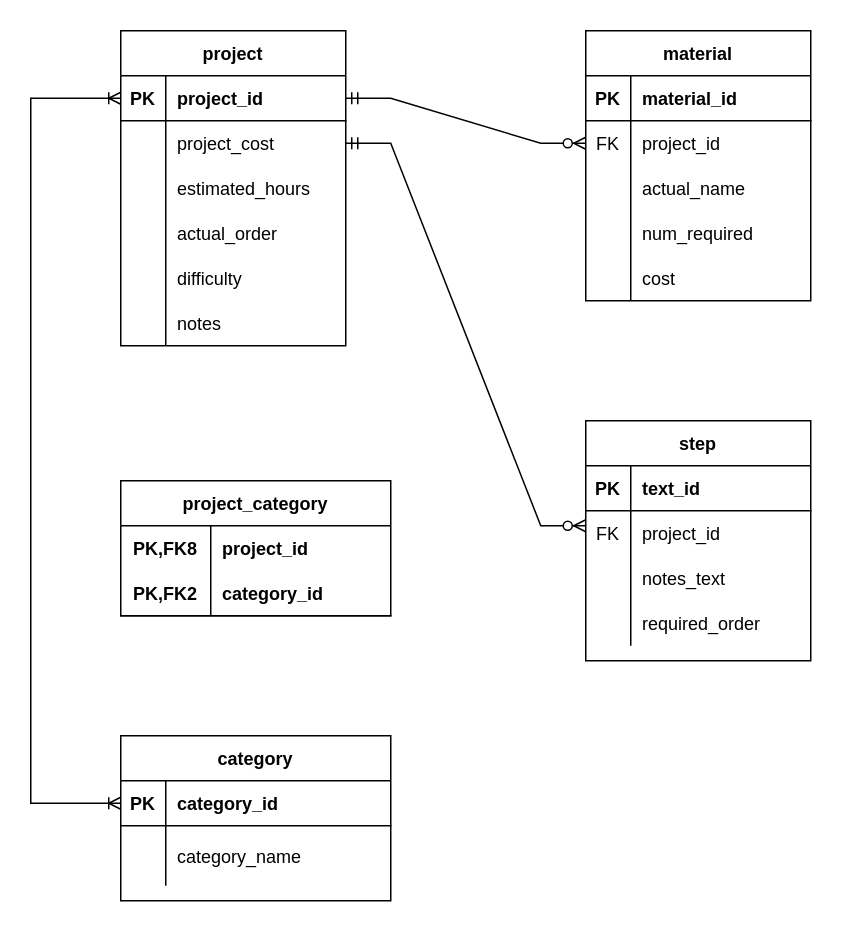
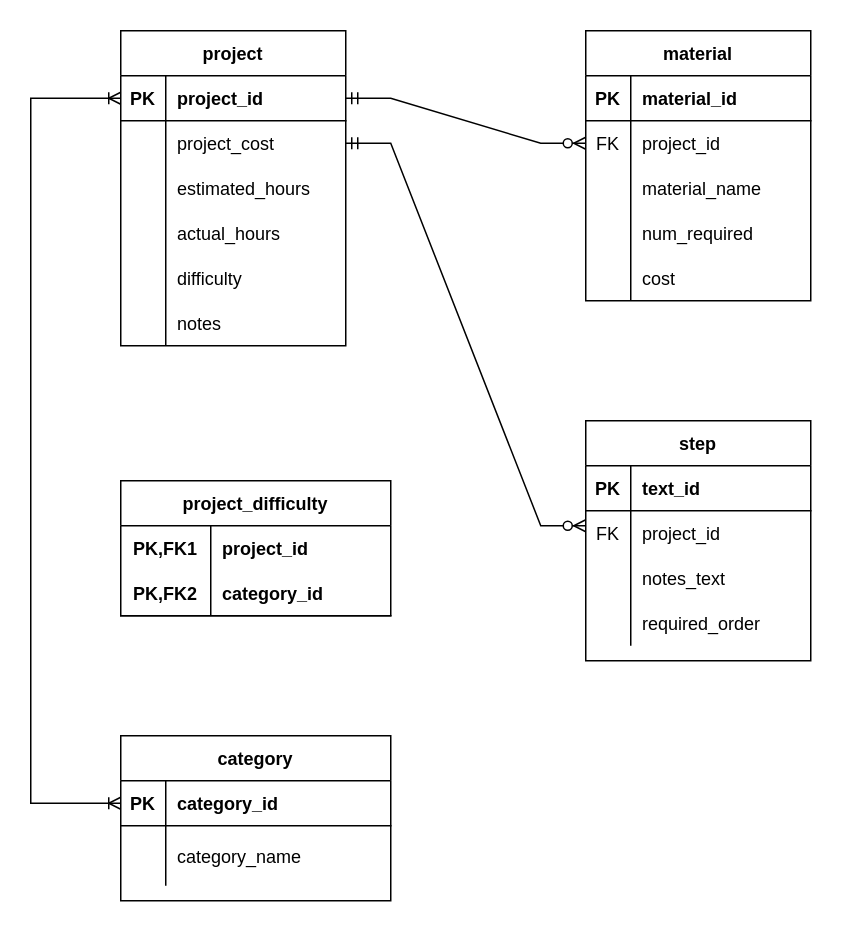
(695, 189) -> (703, 189)
(235, 234) -> (235, 234)
(255, 504) -> (255, 504)
(165, 549) -> (165, 549)
